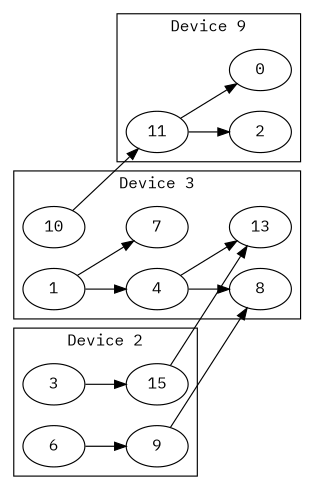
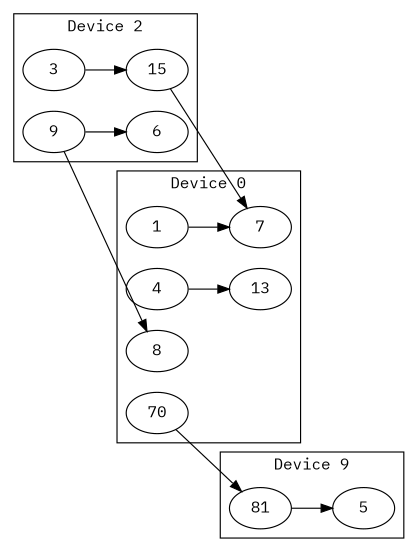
(260, 70) -> (364, 508)
(157, 132) -> (260, 508)
(260, 132) -> none
(157, 184) -> (209, 184)
(54, 227) -> (157, 413)
(100, 289) -> none
(203, 289) -> none
(206, 311) -> (206, 144)
(100, 446) -> (100, 132)
